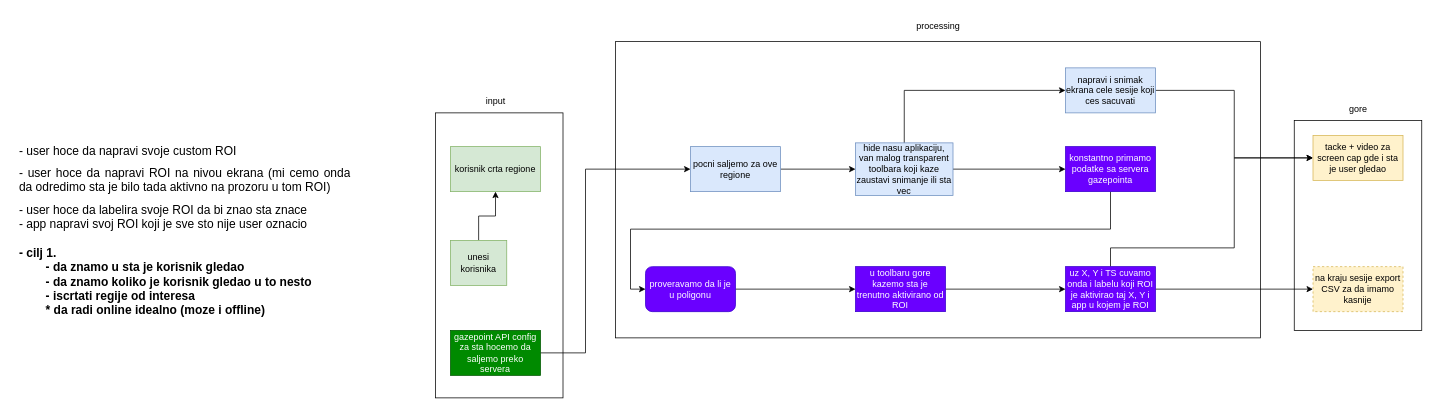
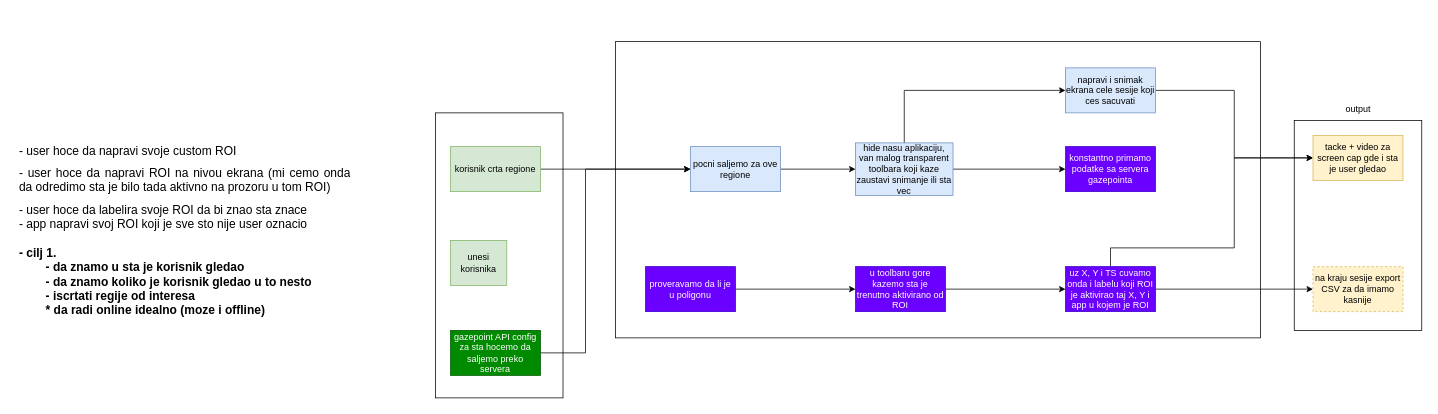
(938, 27) -> none
(495, 102) -> none
(1358, 109) -> (1358, 109)
none -> (561, 169)
(479, 228) -> none
(630, 263) -> none
(690, 289) -> (690, 289)
